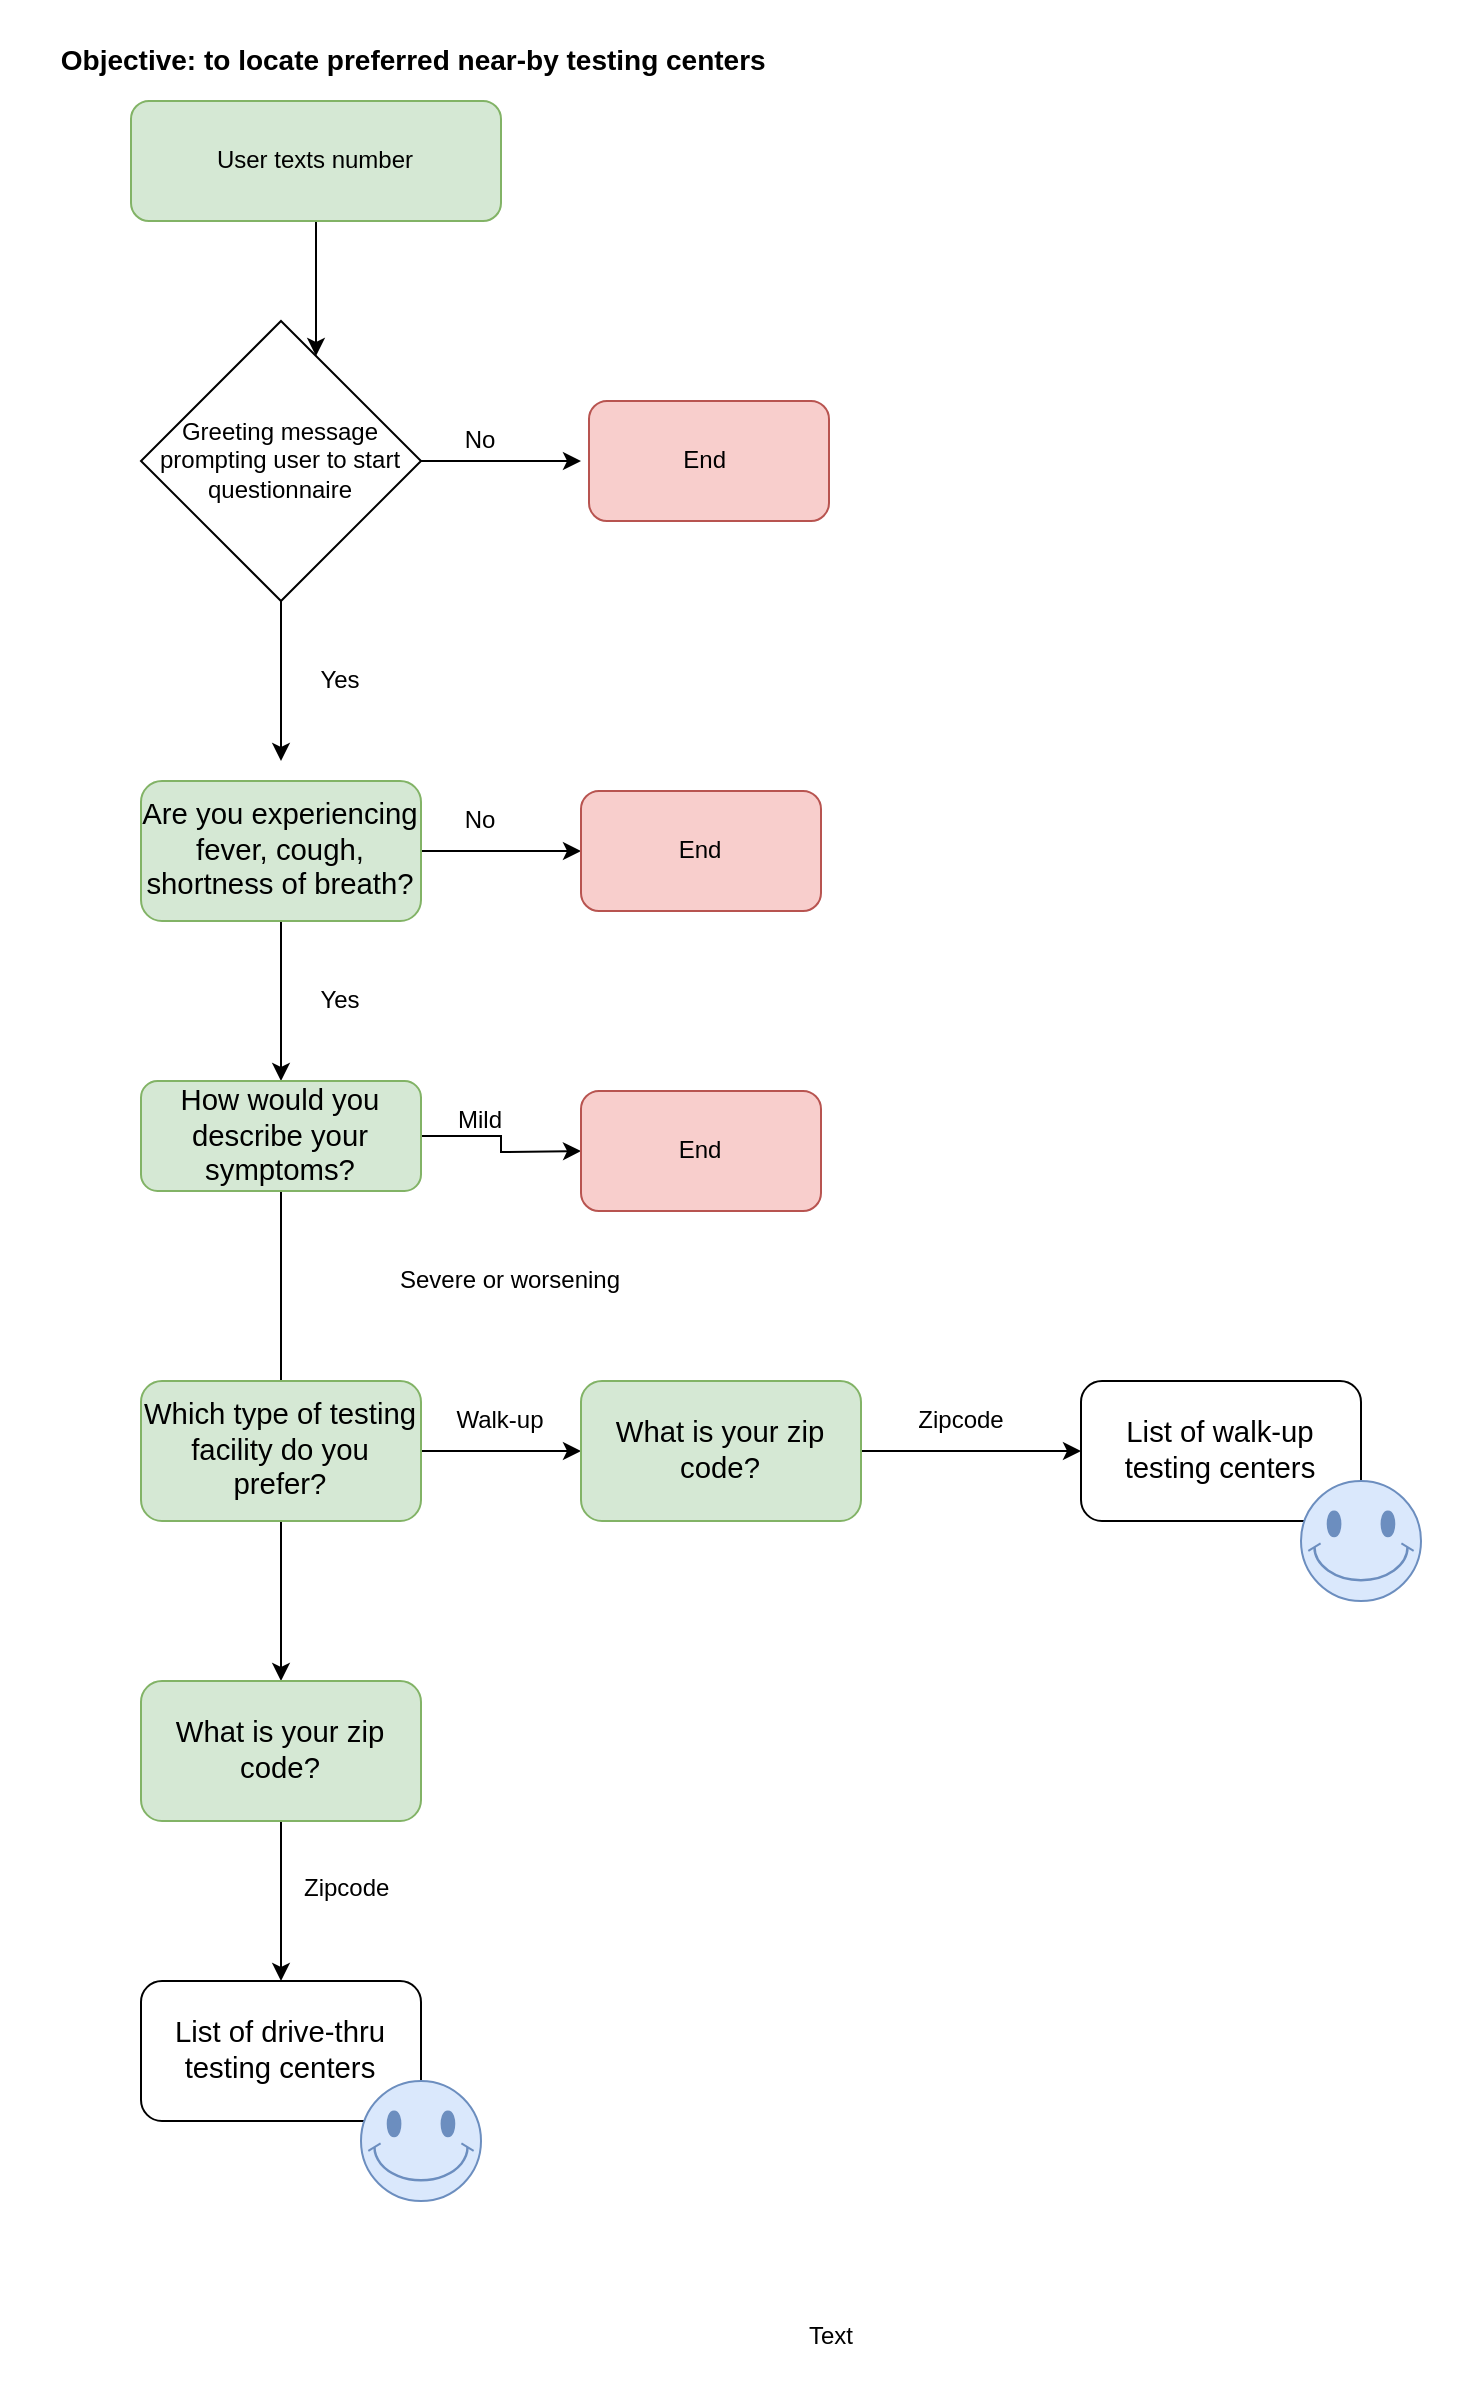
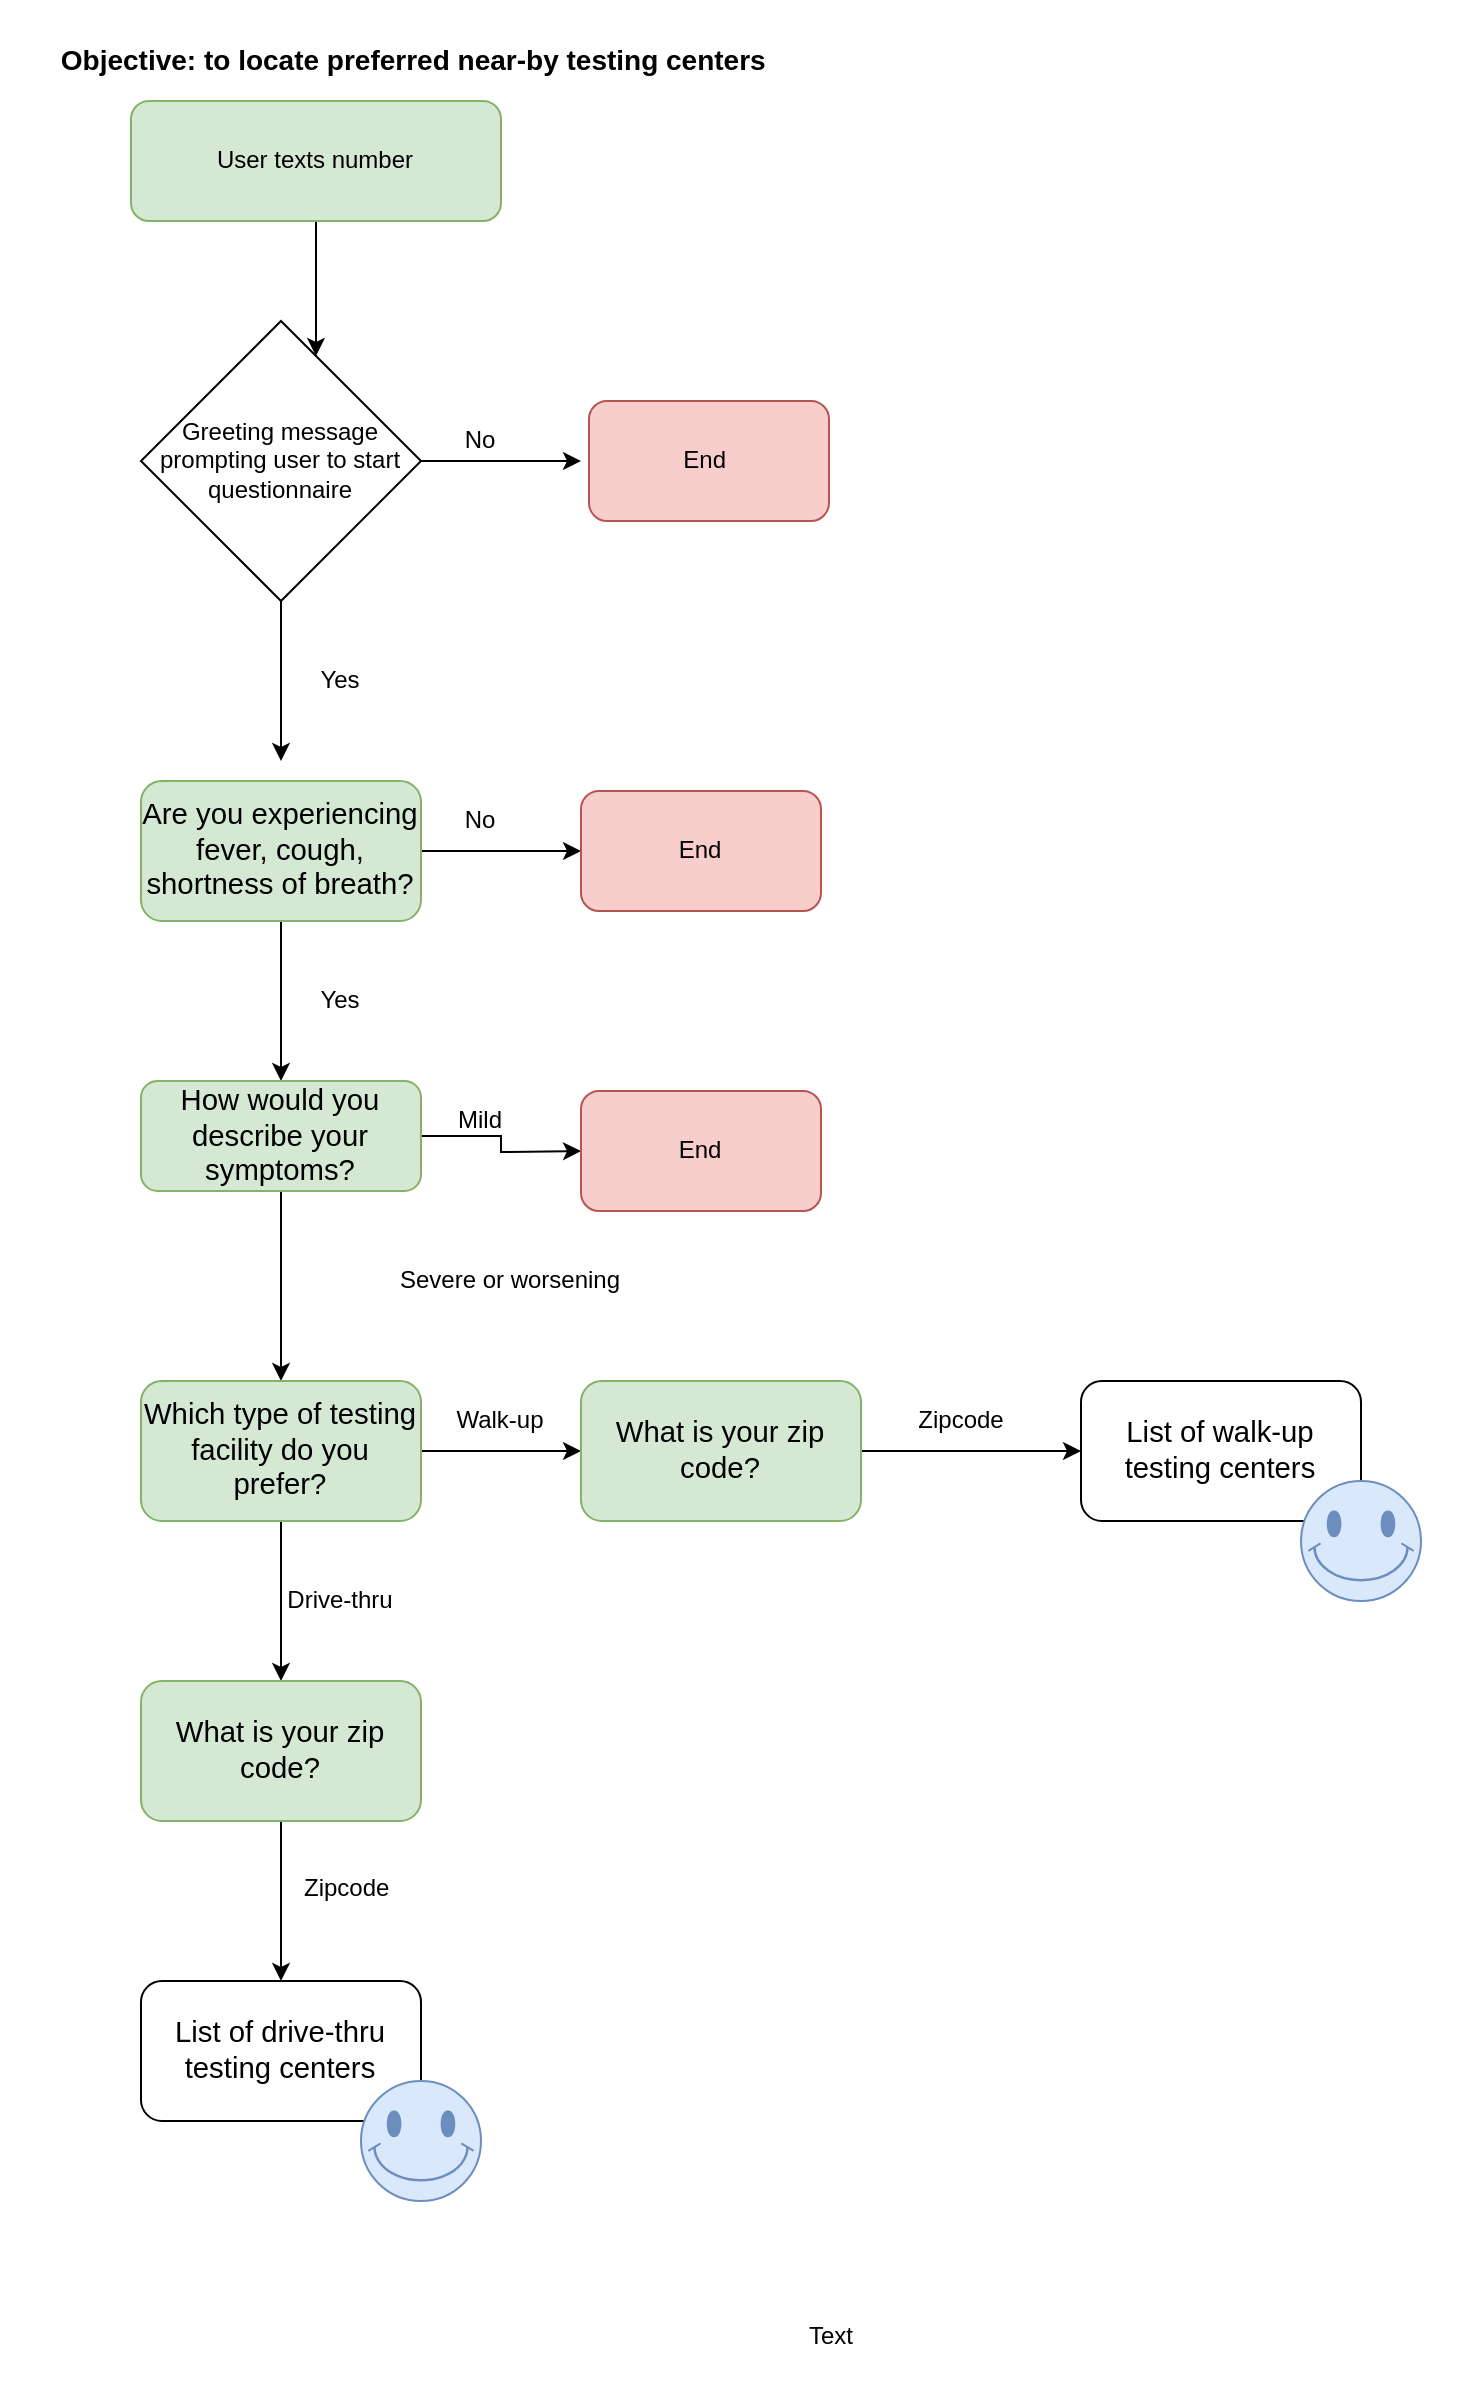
(281, 1371) -> (281, 1366)
none -> (341, 1601)
